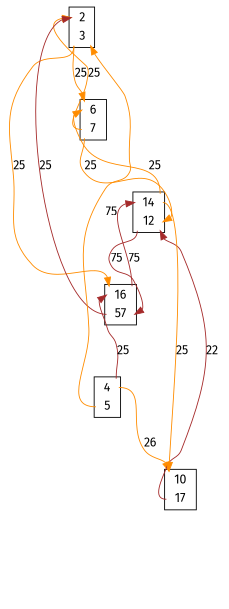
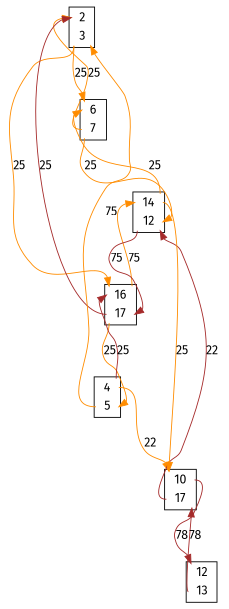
(125, 250) -> (125, 250)
(121, 313) -> (121, 313)
none -> (109, 364)
(151, 443) -> (151, 443)
none -> (202, 582)
